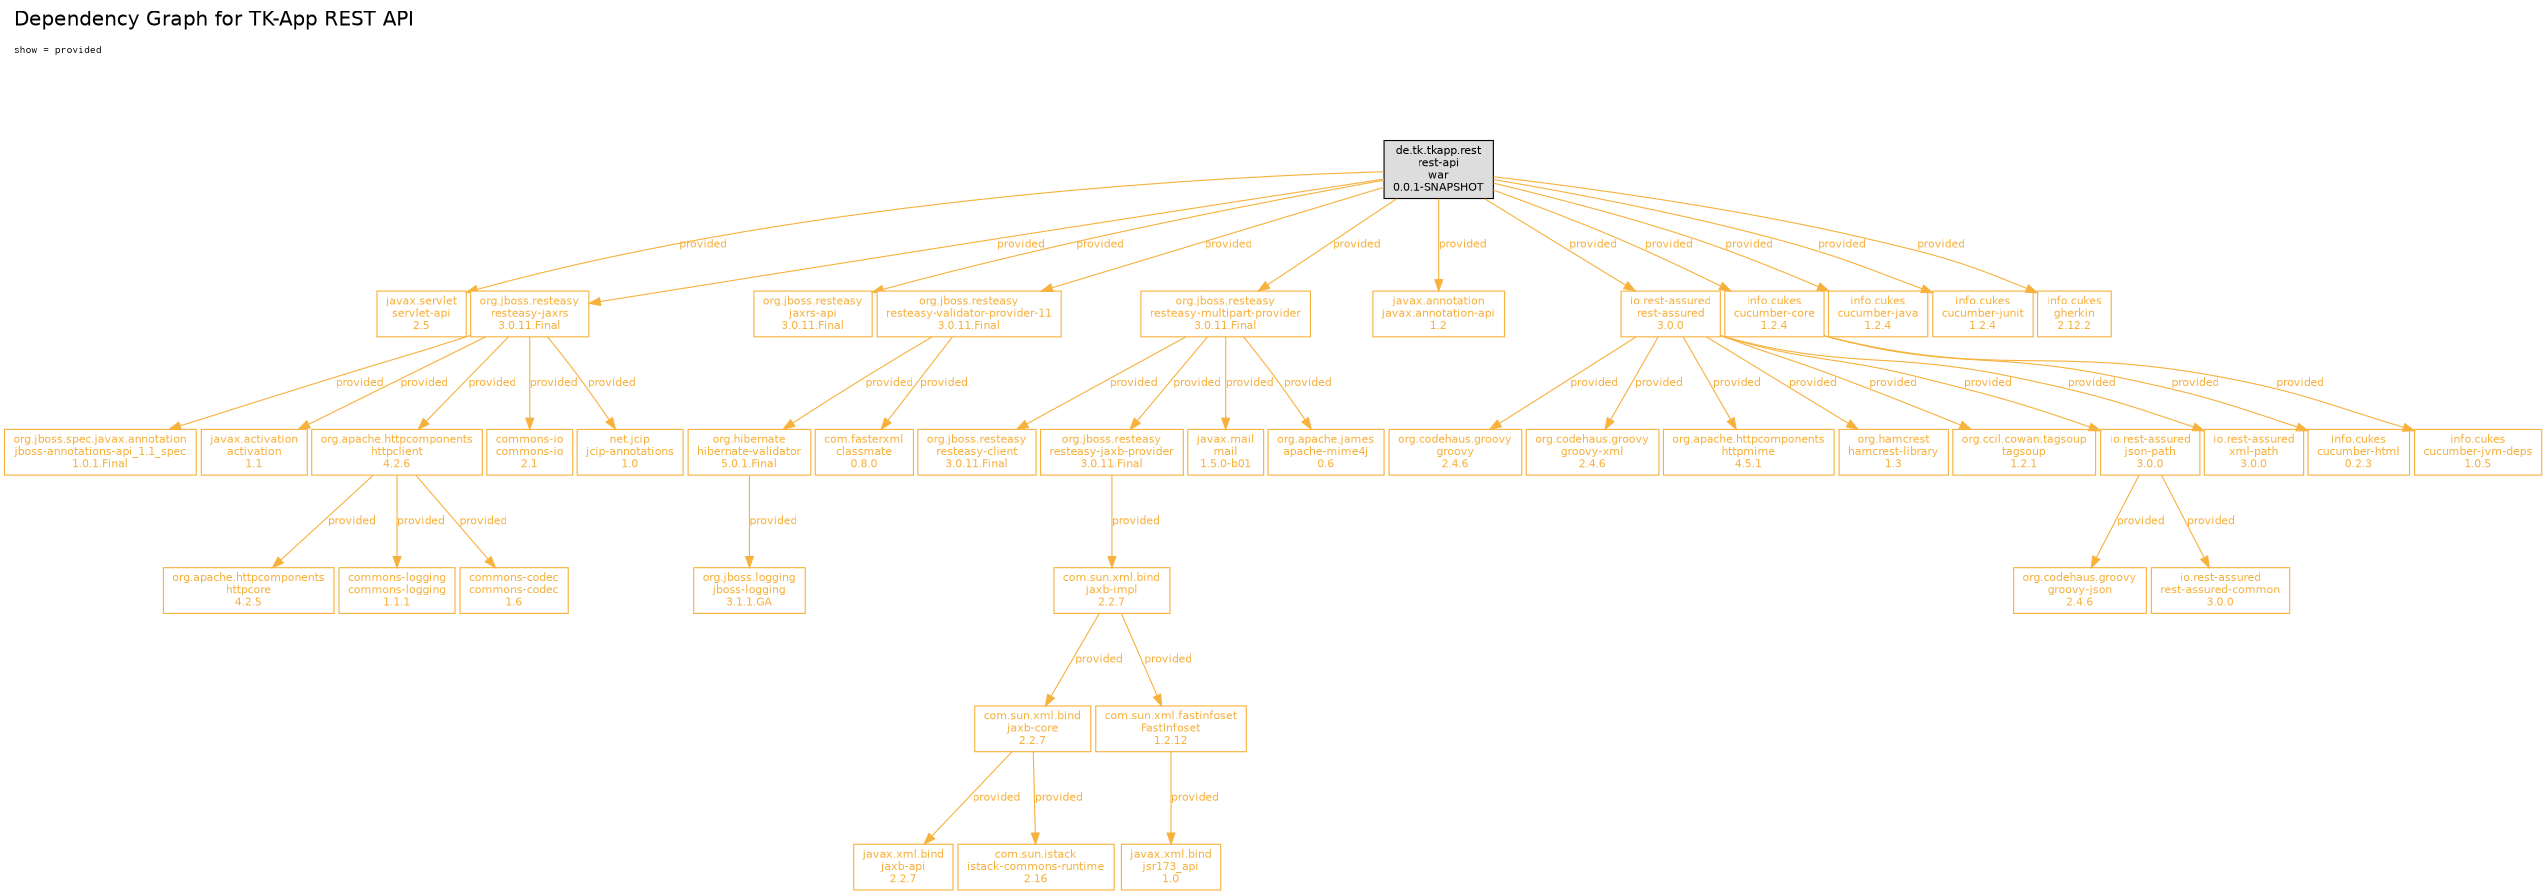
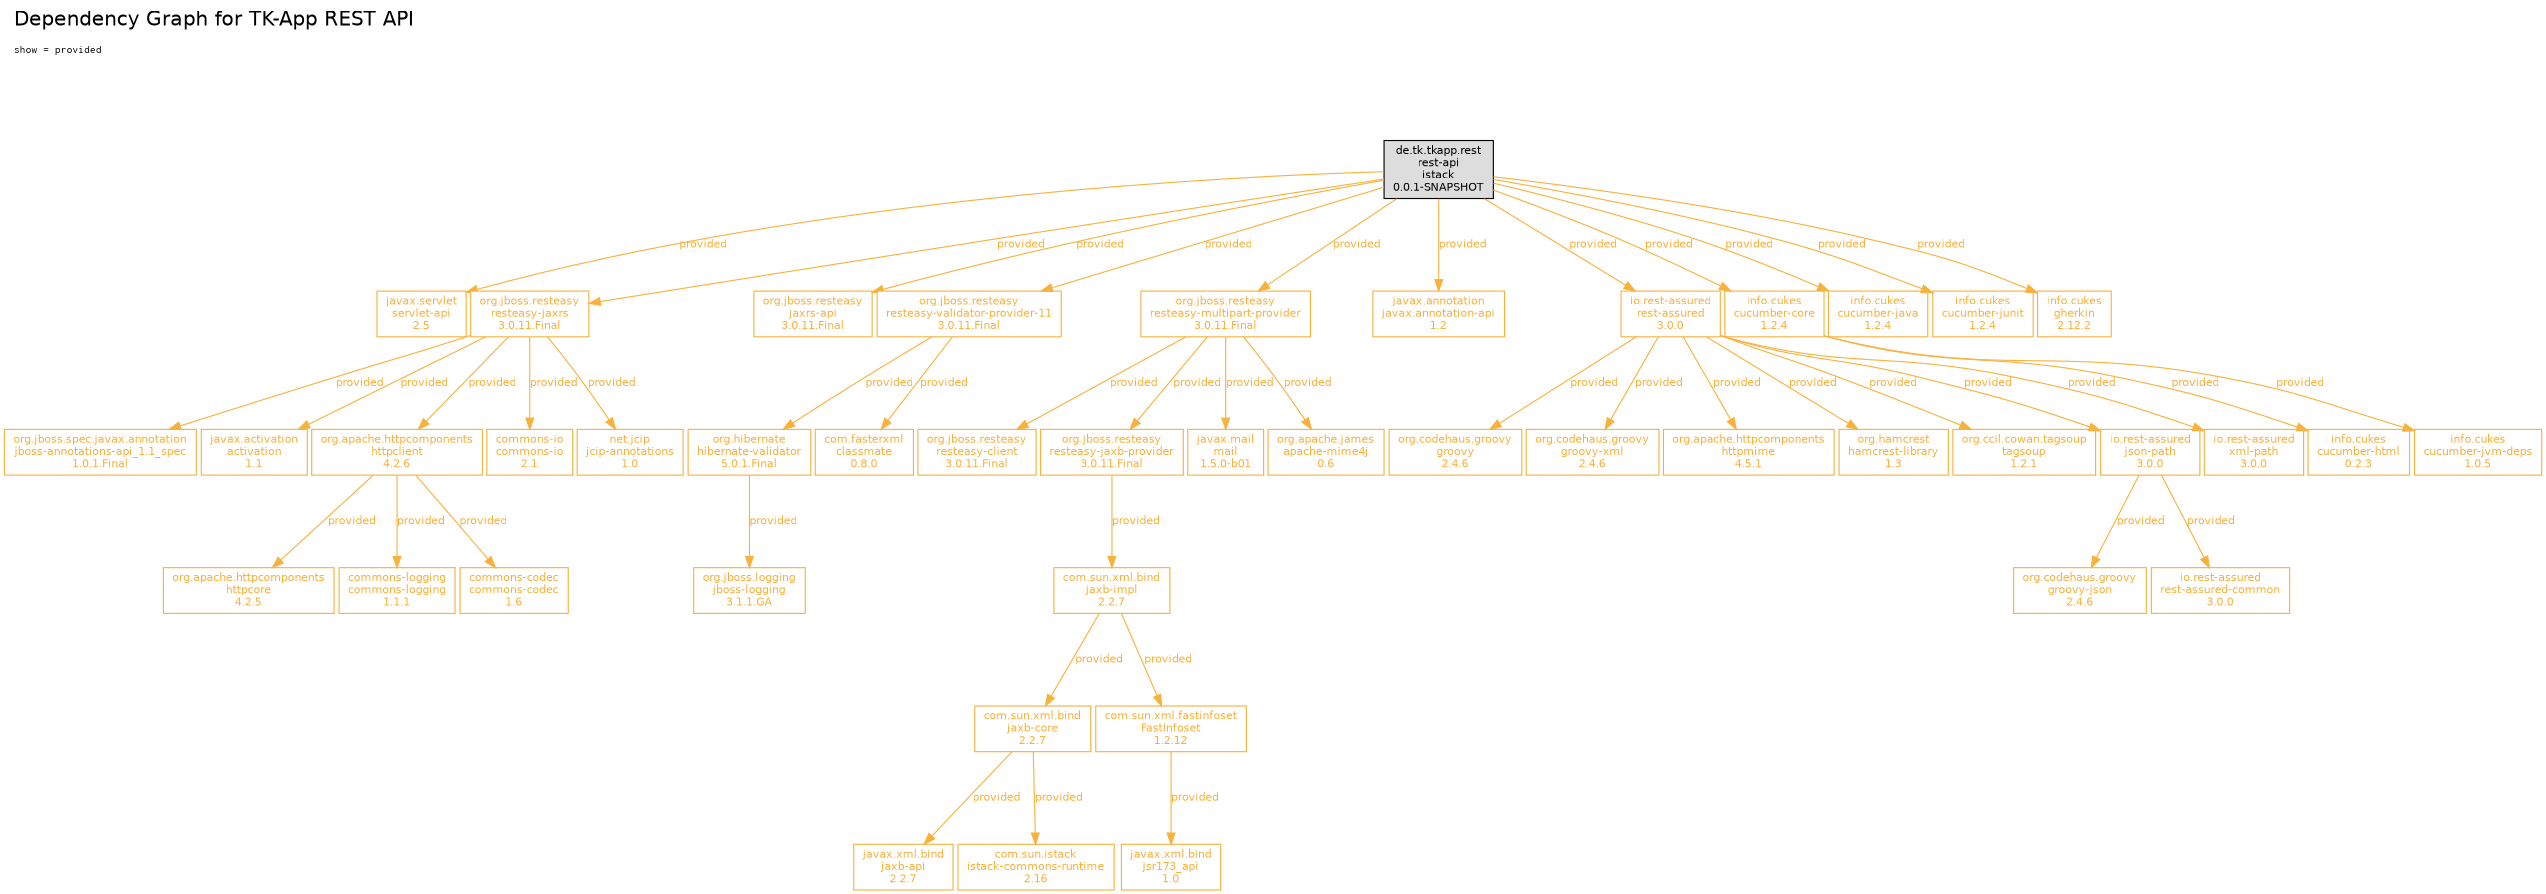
(1439, 170) -> (1439, 170)
